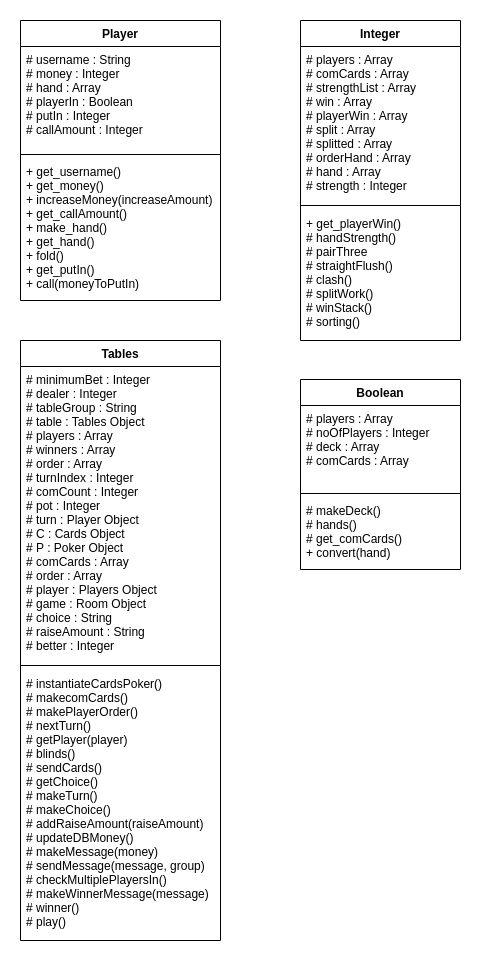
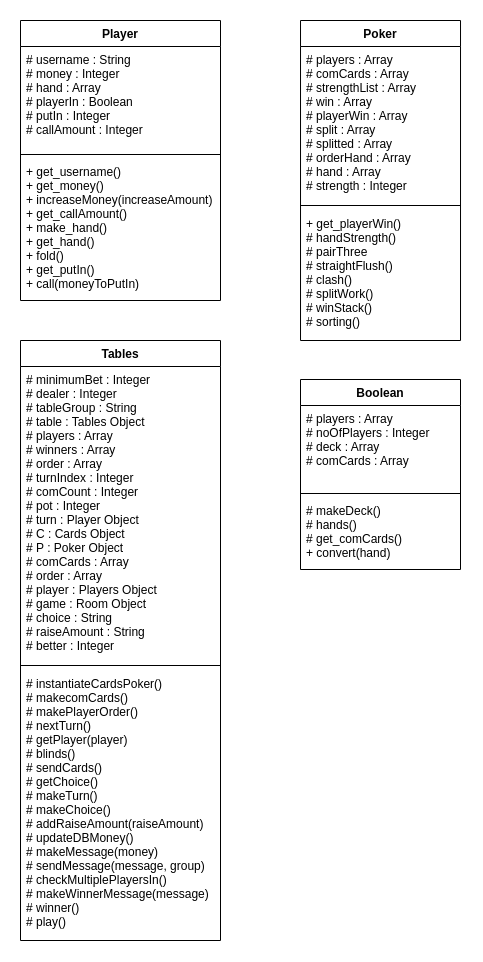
(380, 34) -> (380, 34)
